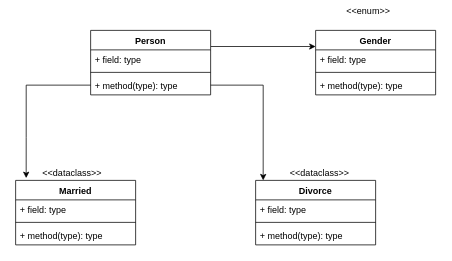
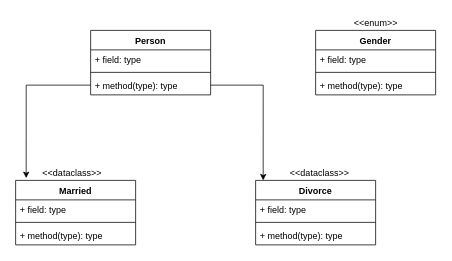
(368, 12) -> (375, 23)
(260, 47) -> none
